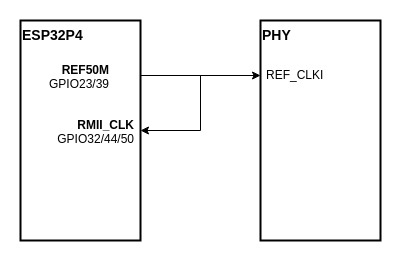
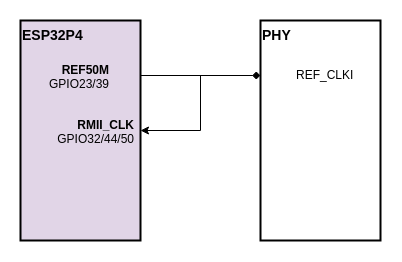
(252, 76) -> (251, 76)
(301, 76) -> (331, 76)
(81, 131) -> (81, 131)
